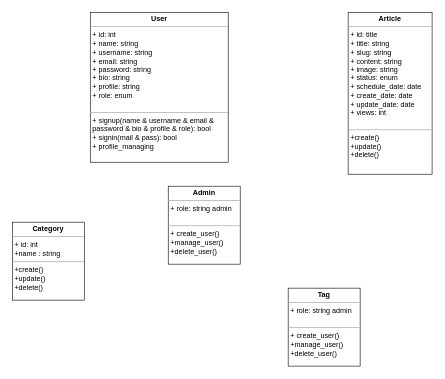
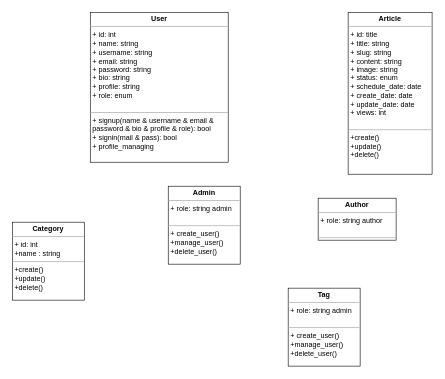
none -> (357, 219)
